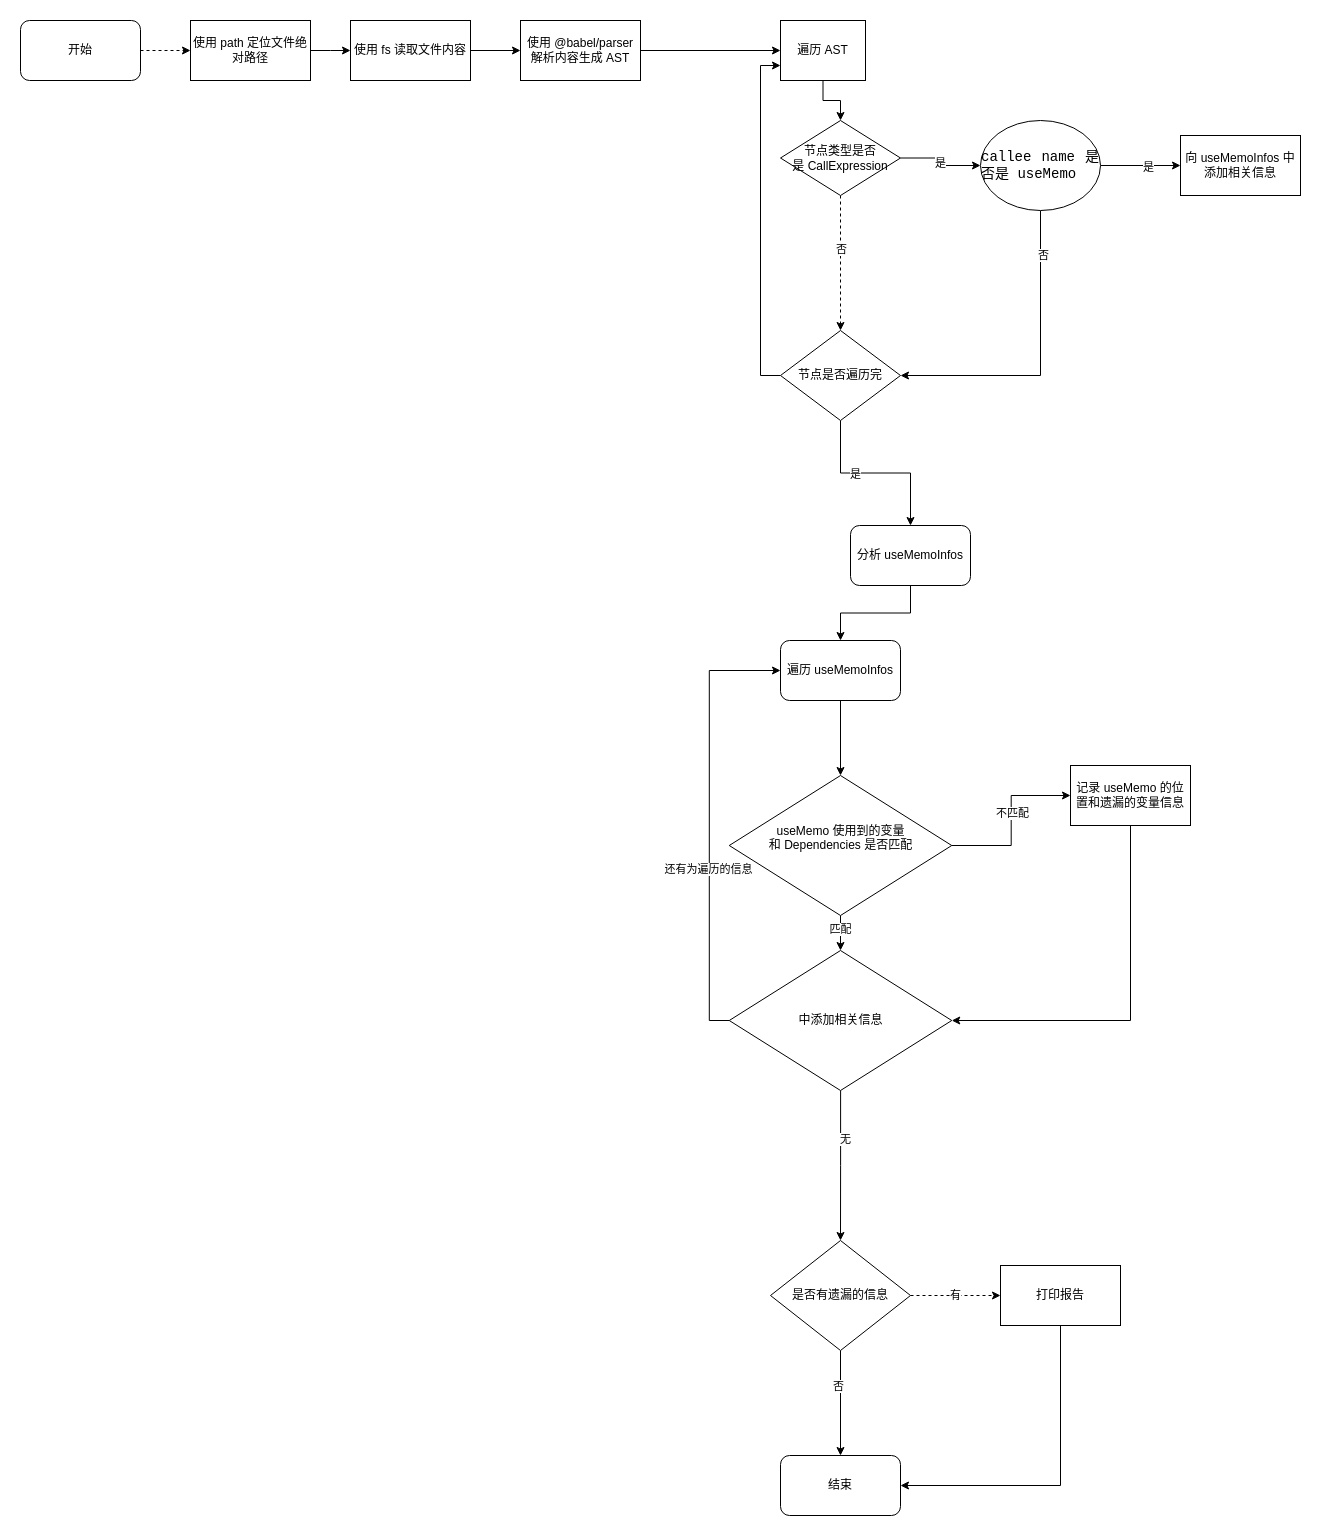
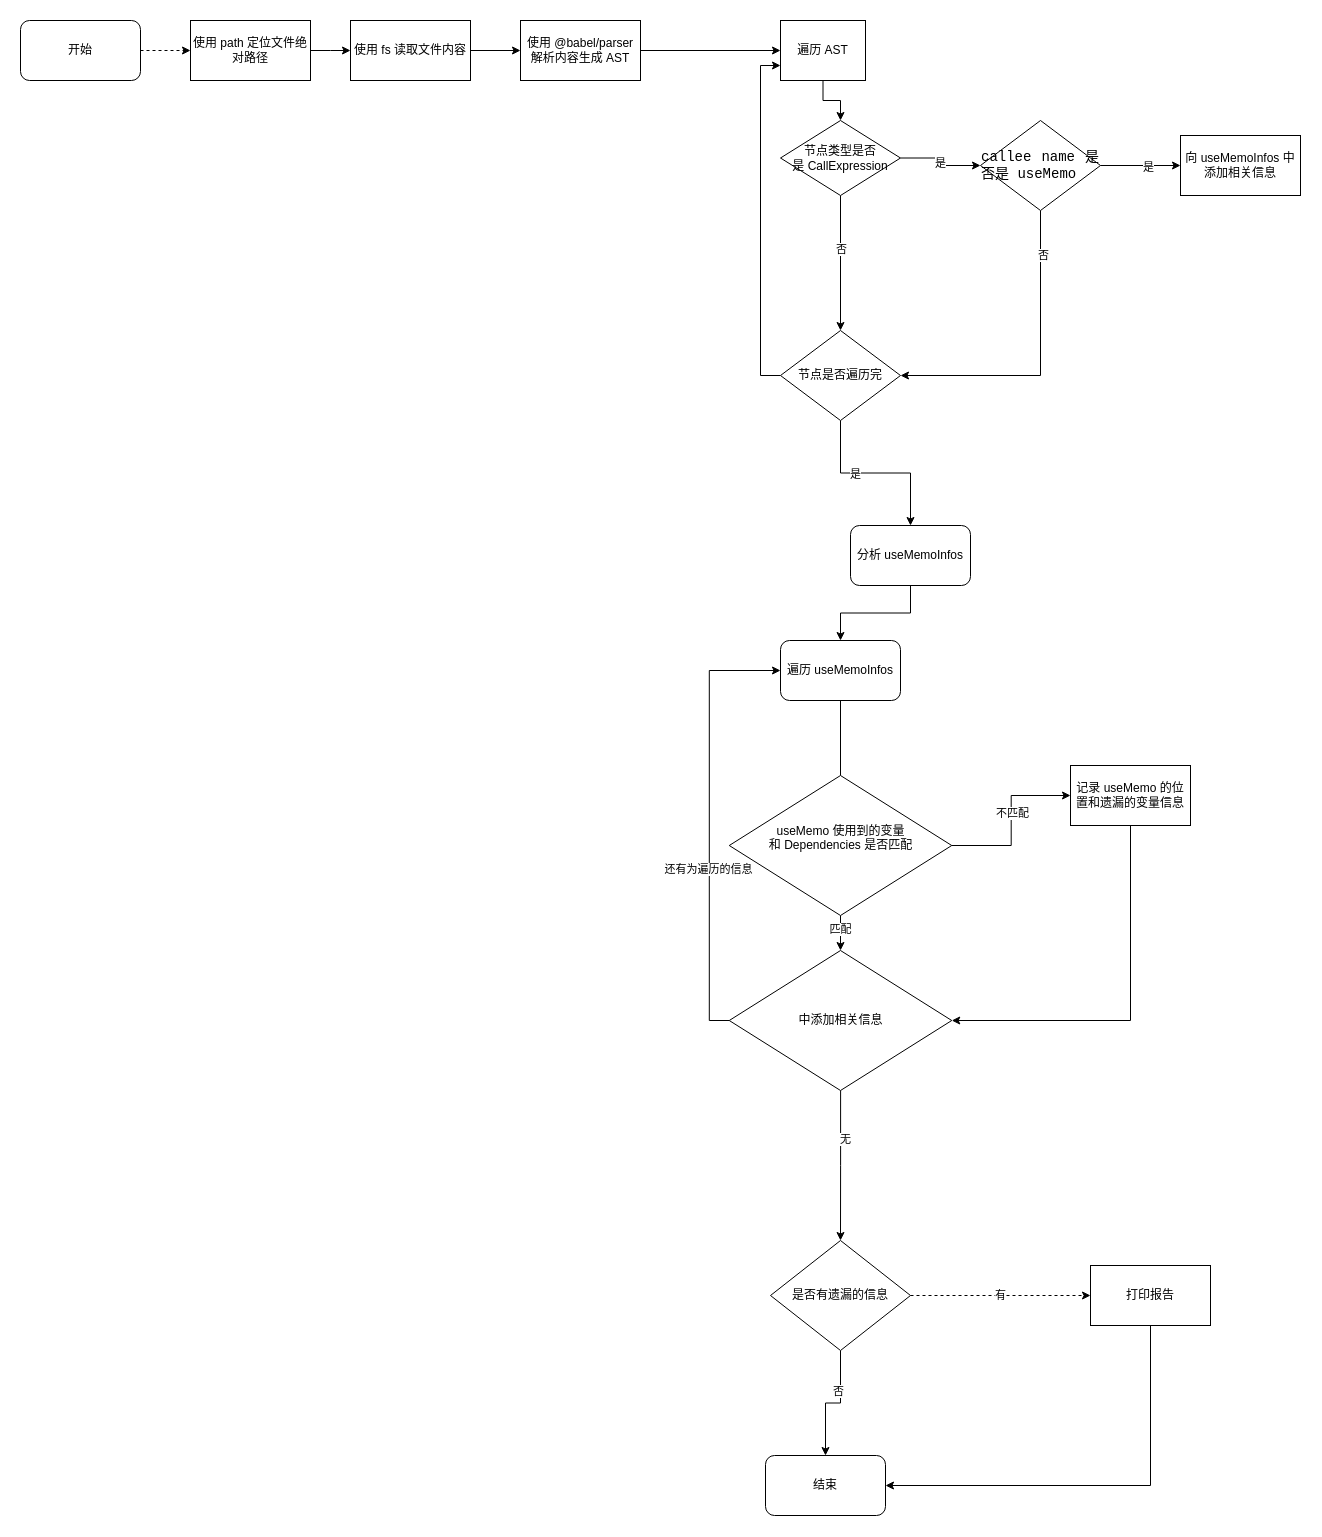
(1041, 166) -> (1041, 166)
(841, 289) -> (841, 289)
(841, 767) -> (841, 770)
(1061, 1296) -> (1151, 1296)
(841, 1486) -> (826, 1486)
